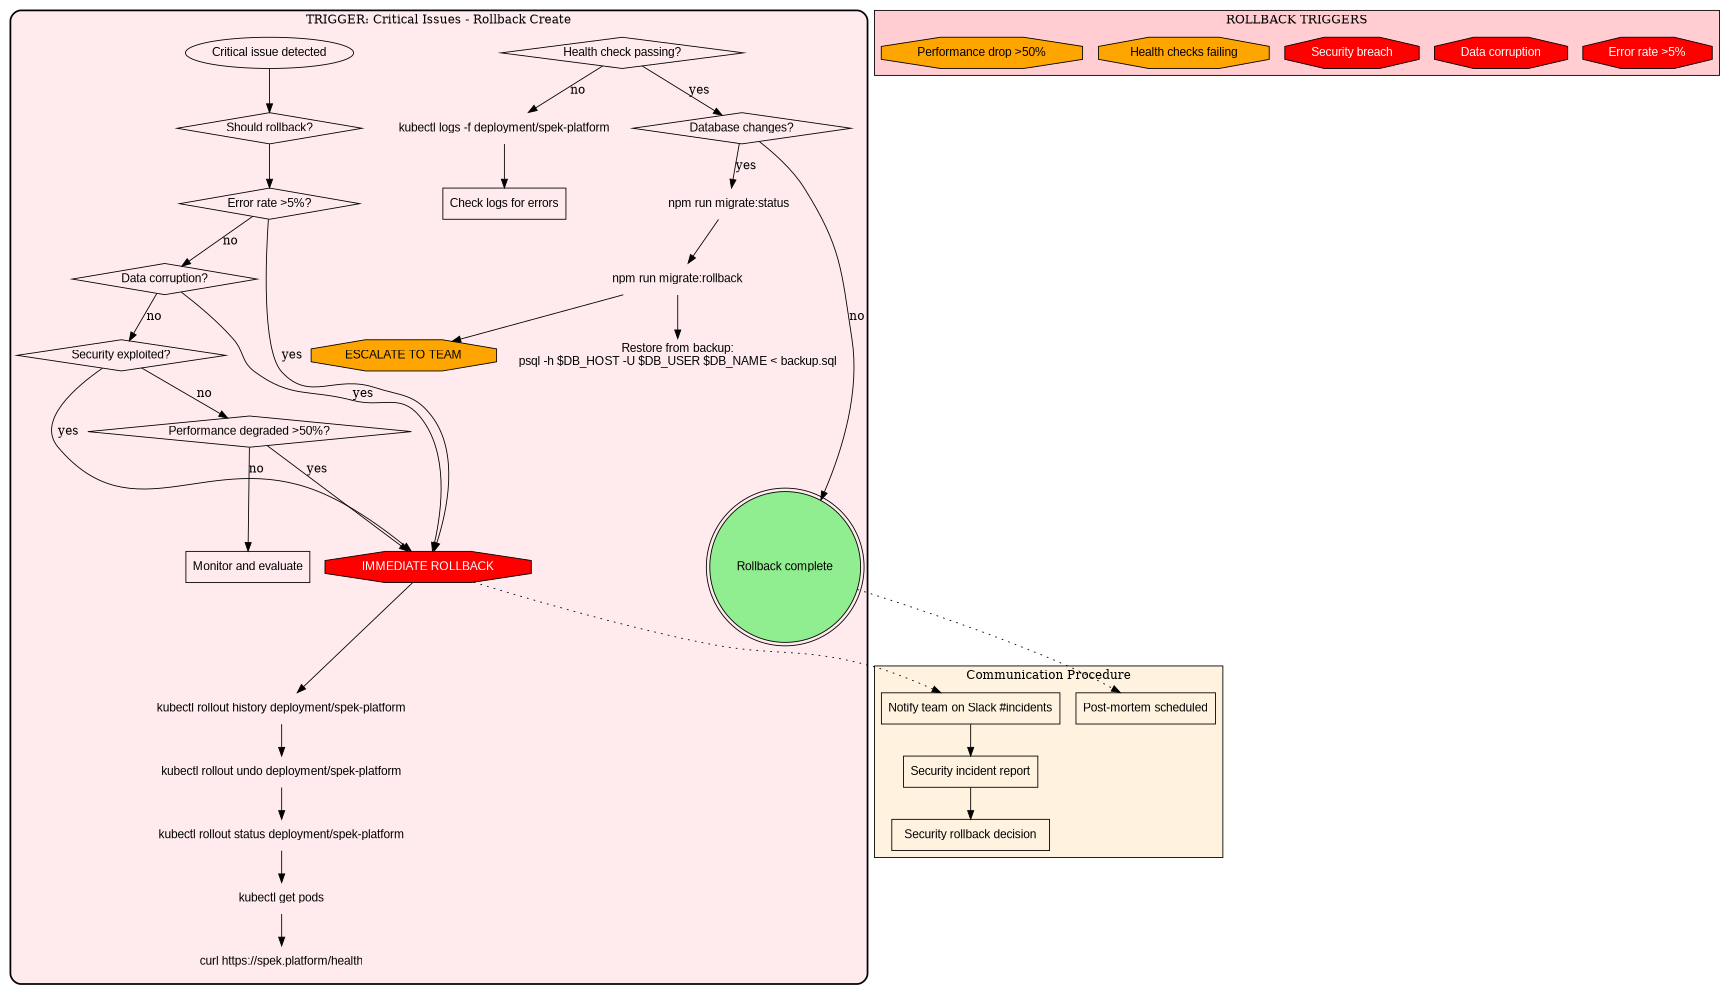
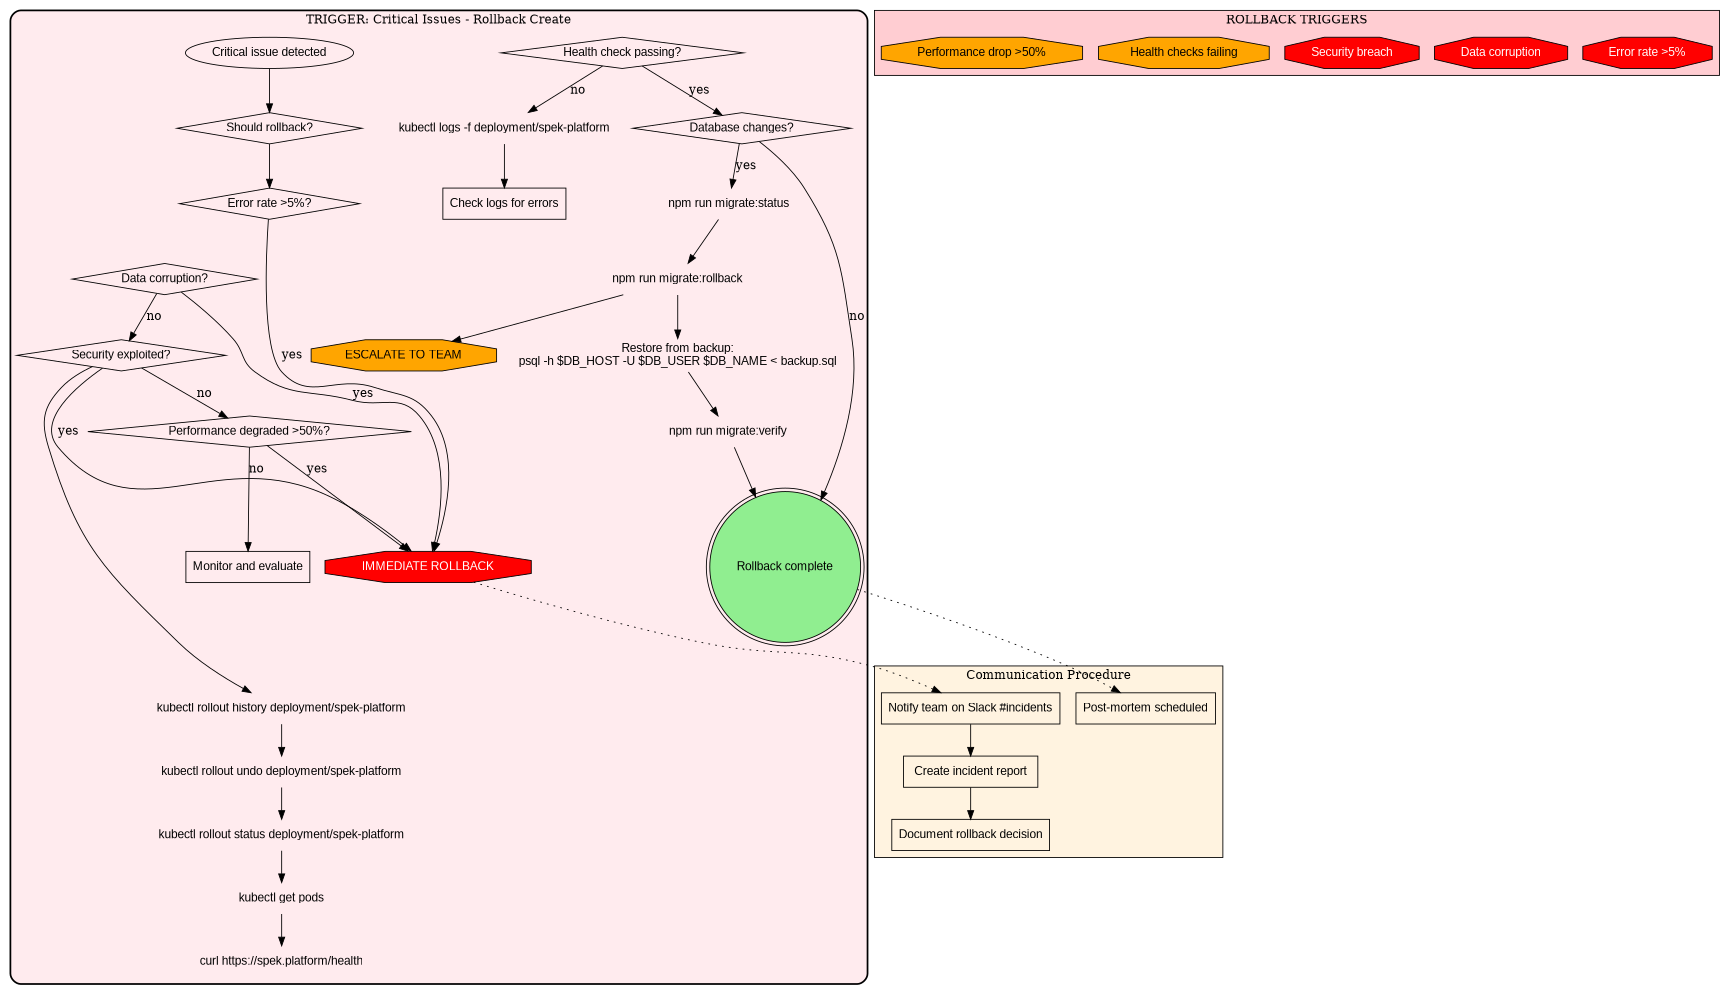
(221, 239) -> none
none -> (728, 432)
(358, 635) -> (91, 546)
(971, 772) -> (971, 772)
(971, 835) -> (971, 835)
